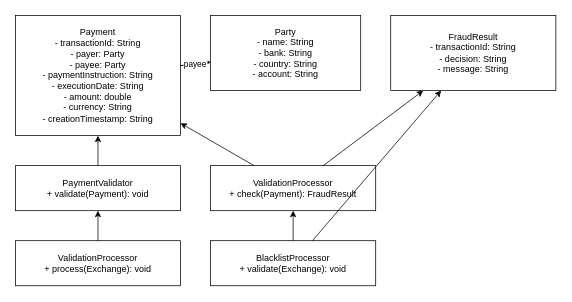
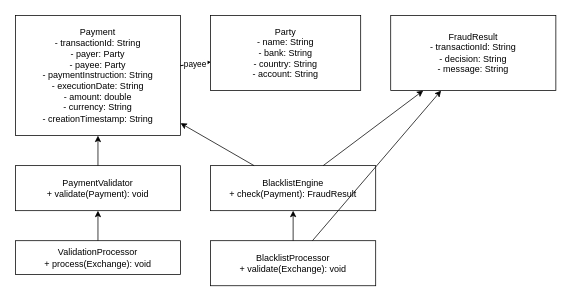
(293, 188) -> (293, 188)
(98, 263) -> (98, 257)
